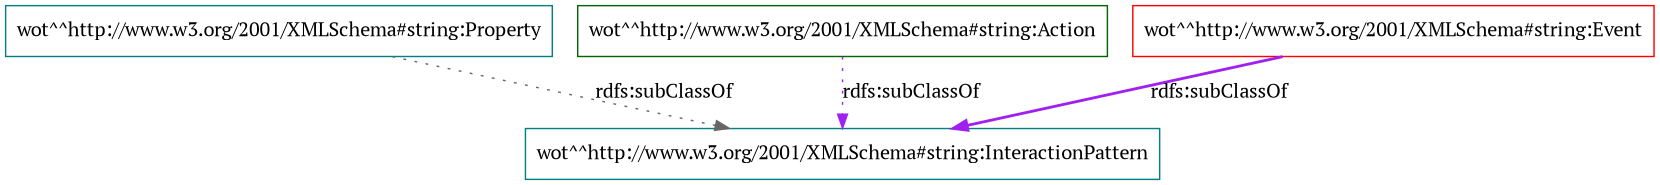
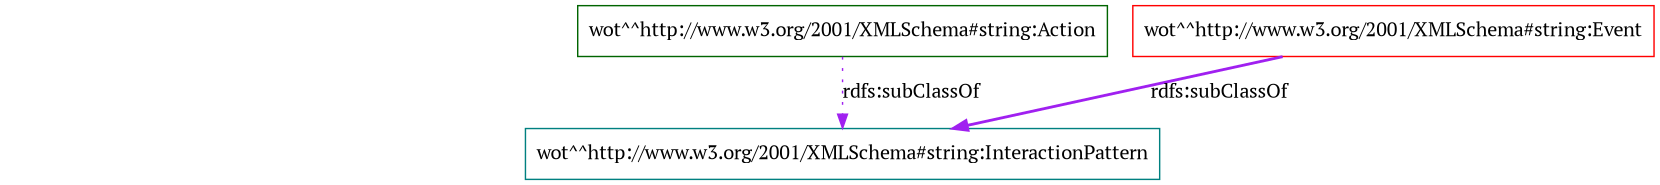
(279, 31) -> none
